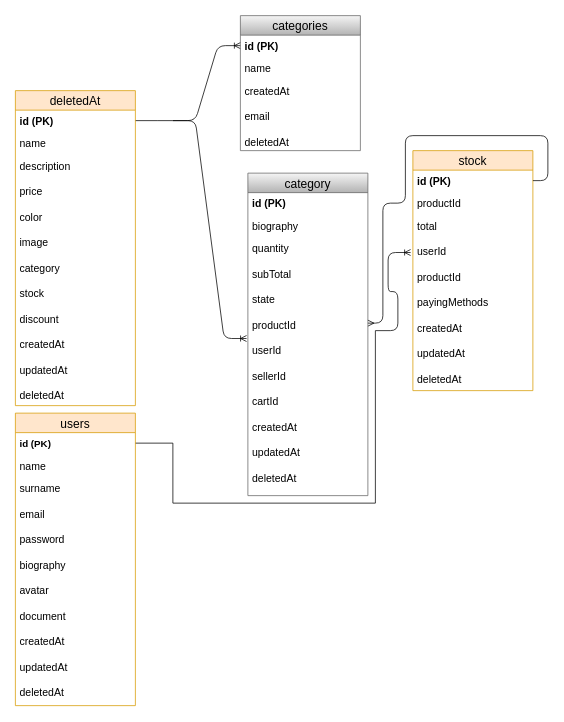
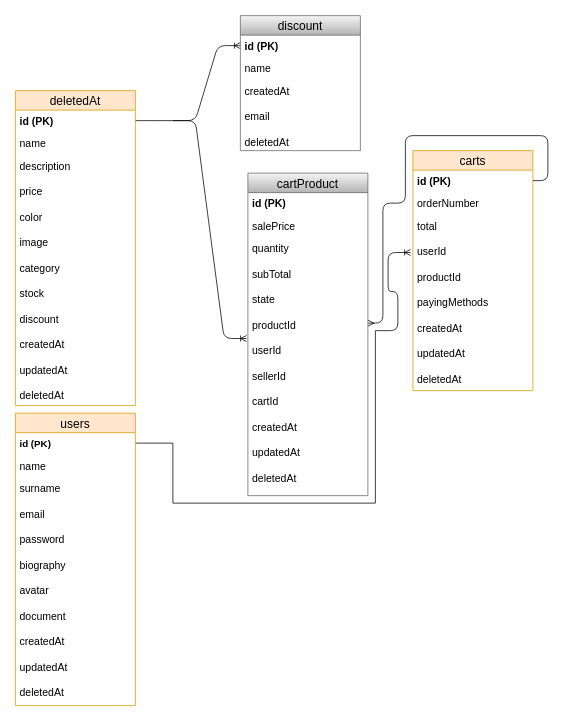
(300, 26) -> (300, 26)
(473, 161) -> (473, 161)
(308, 184) -> (308, 184)
(443, 204) -> (449, 204)
(277, 226) -> (276, 226)
